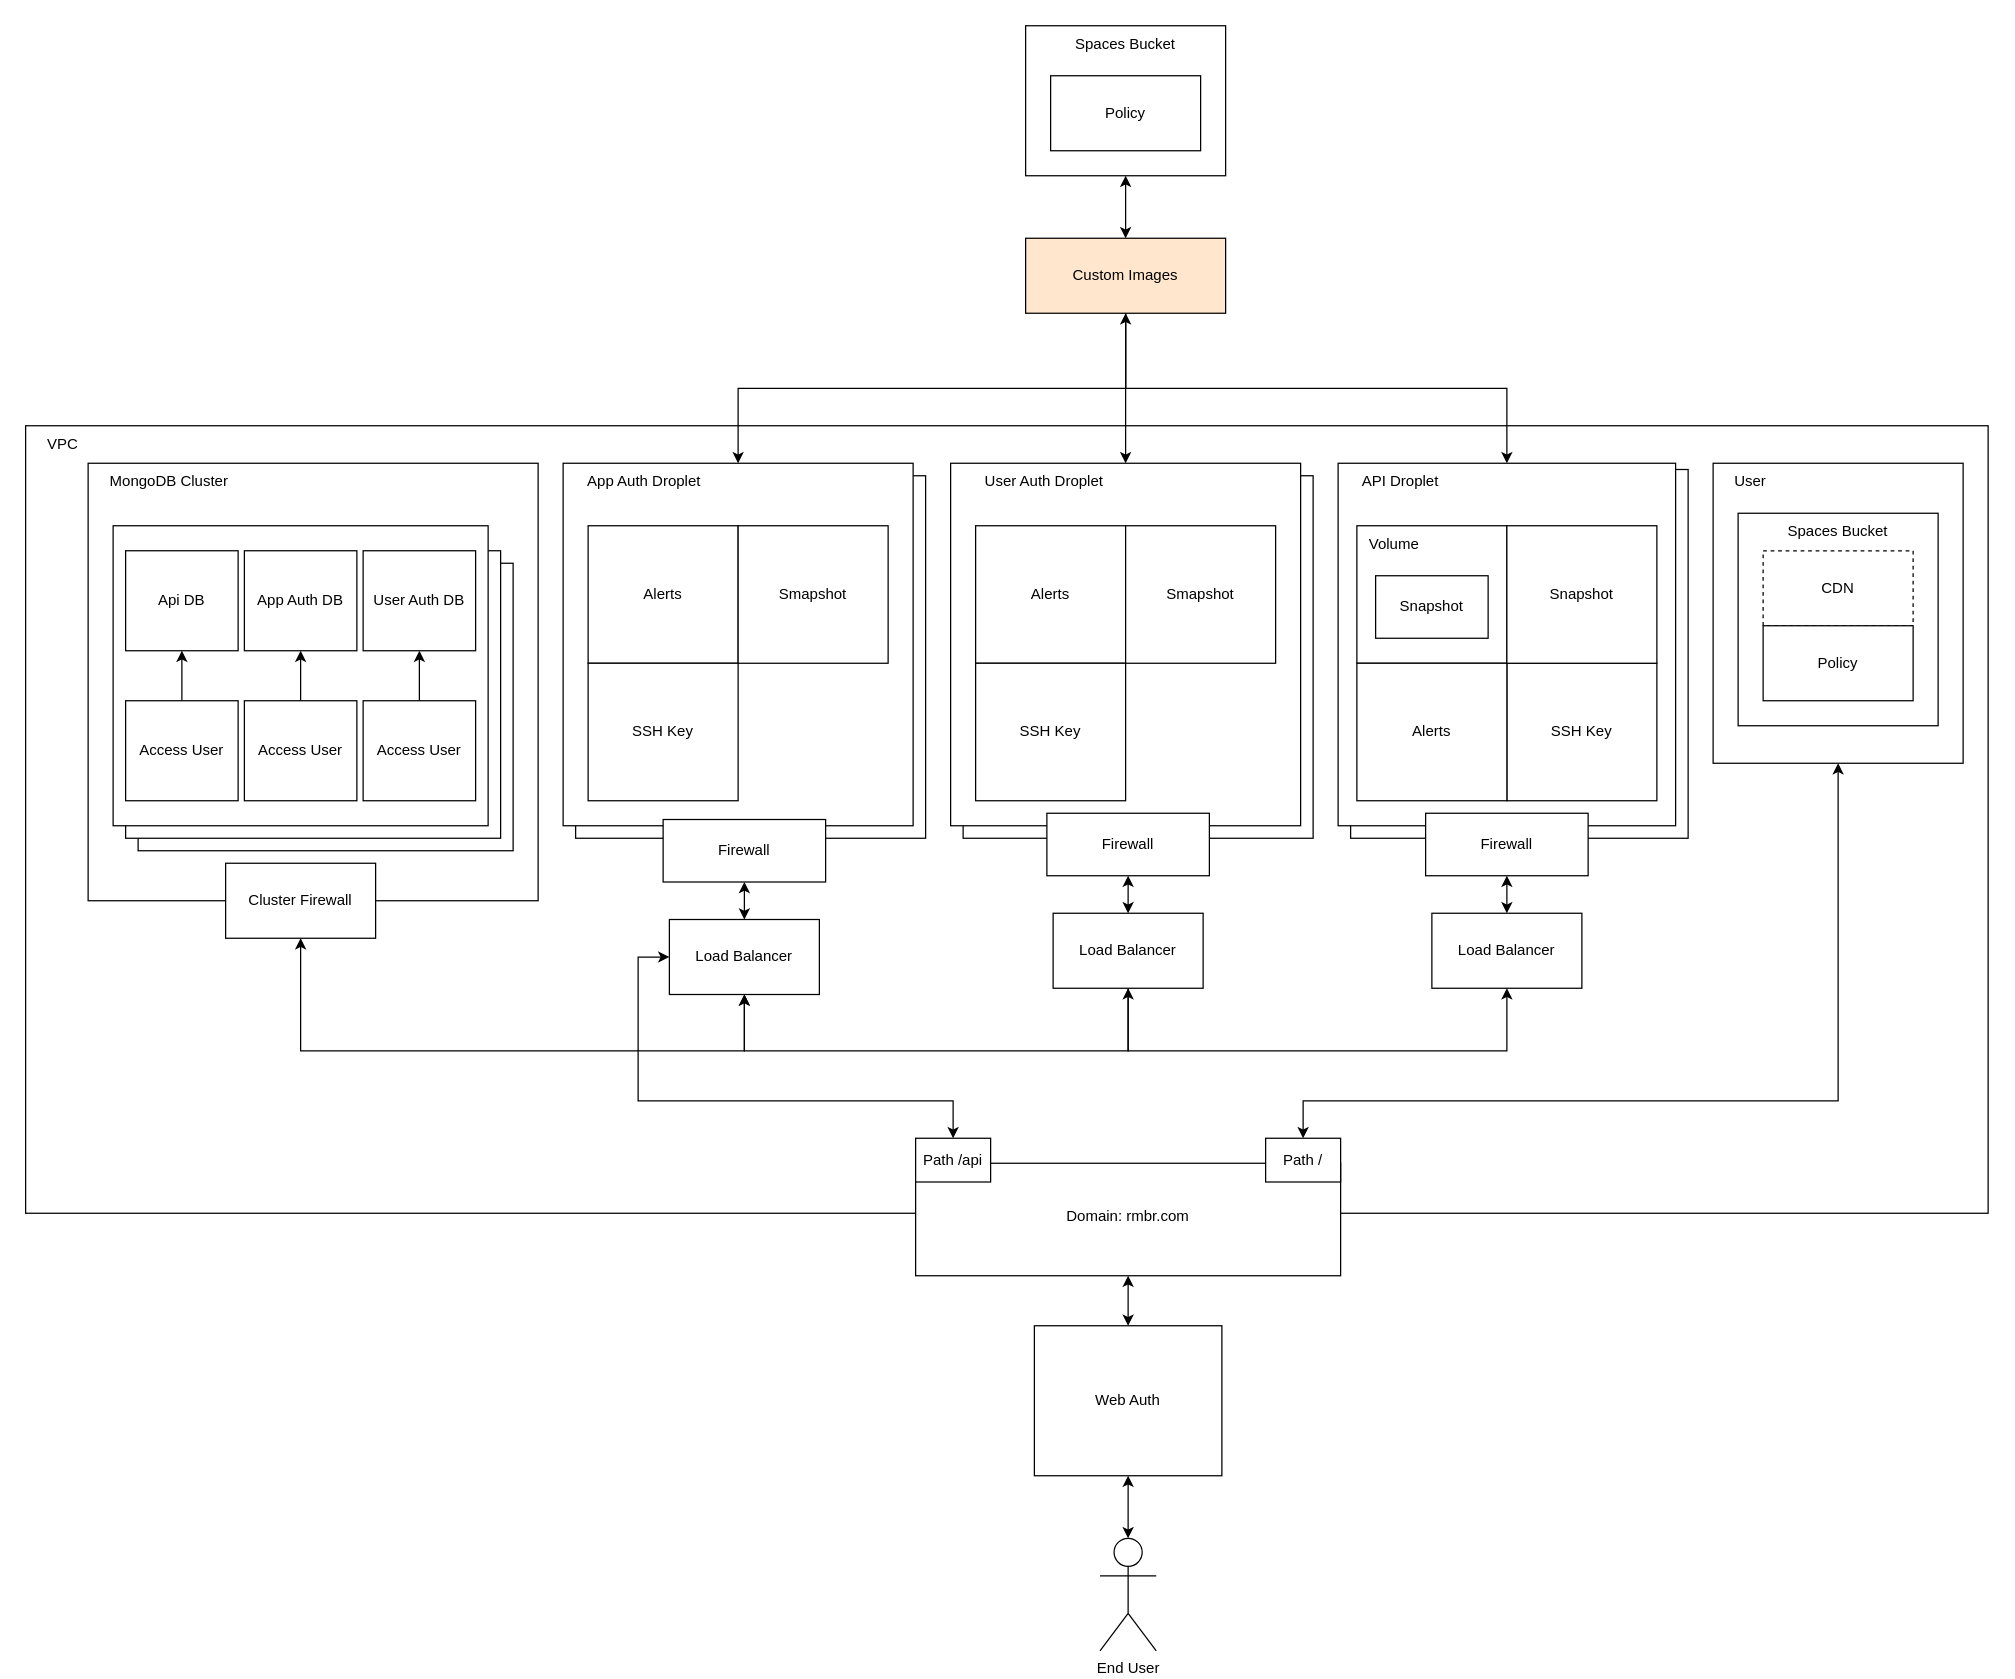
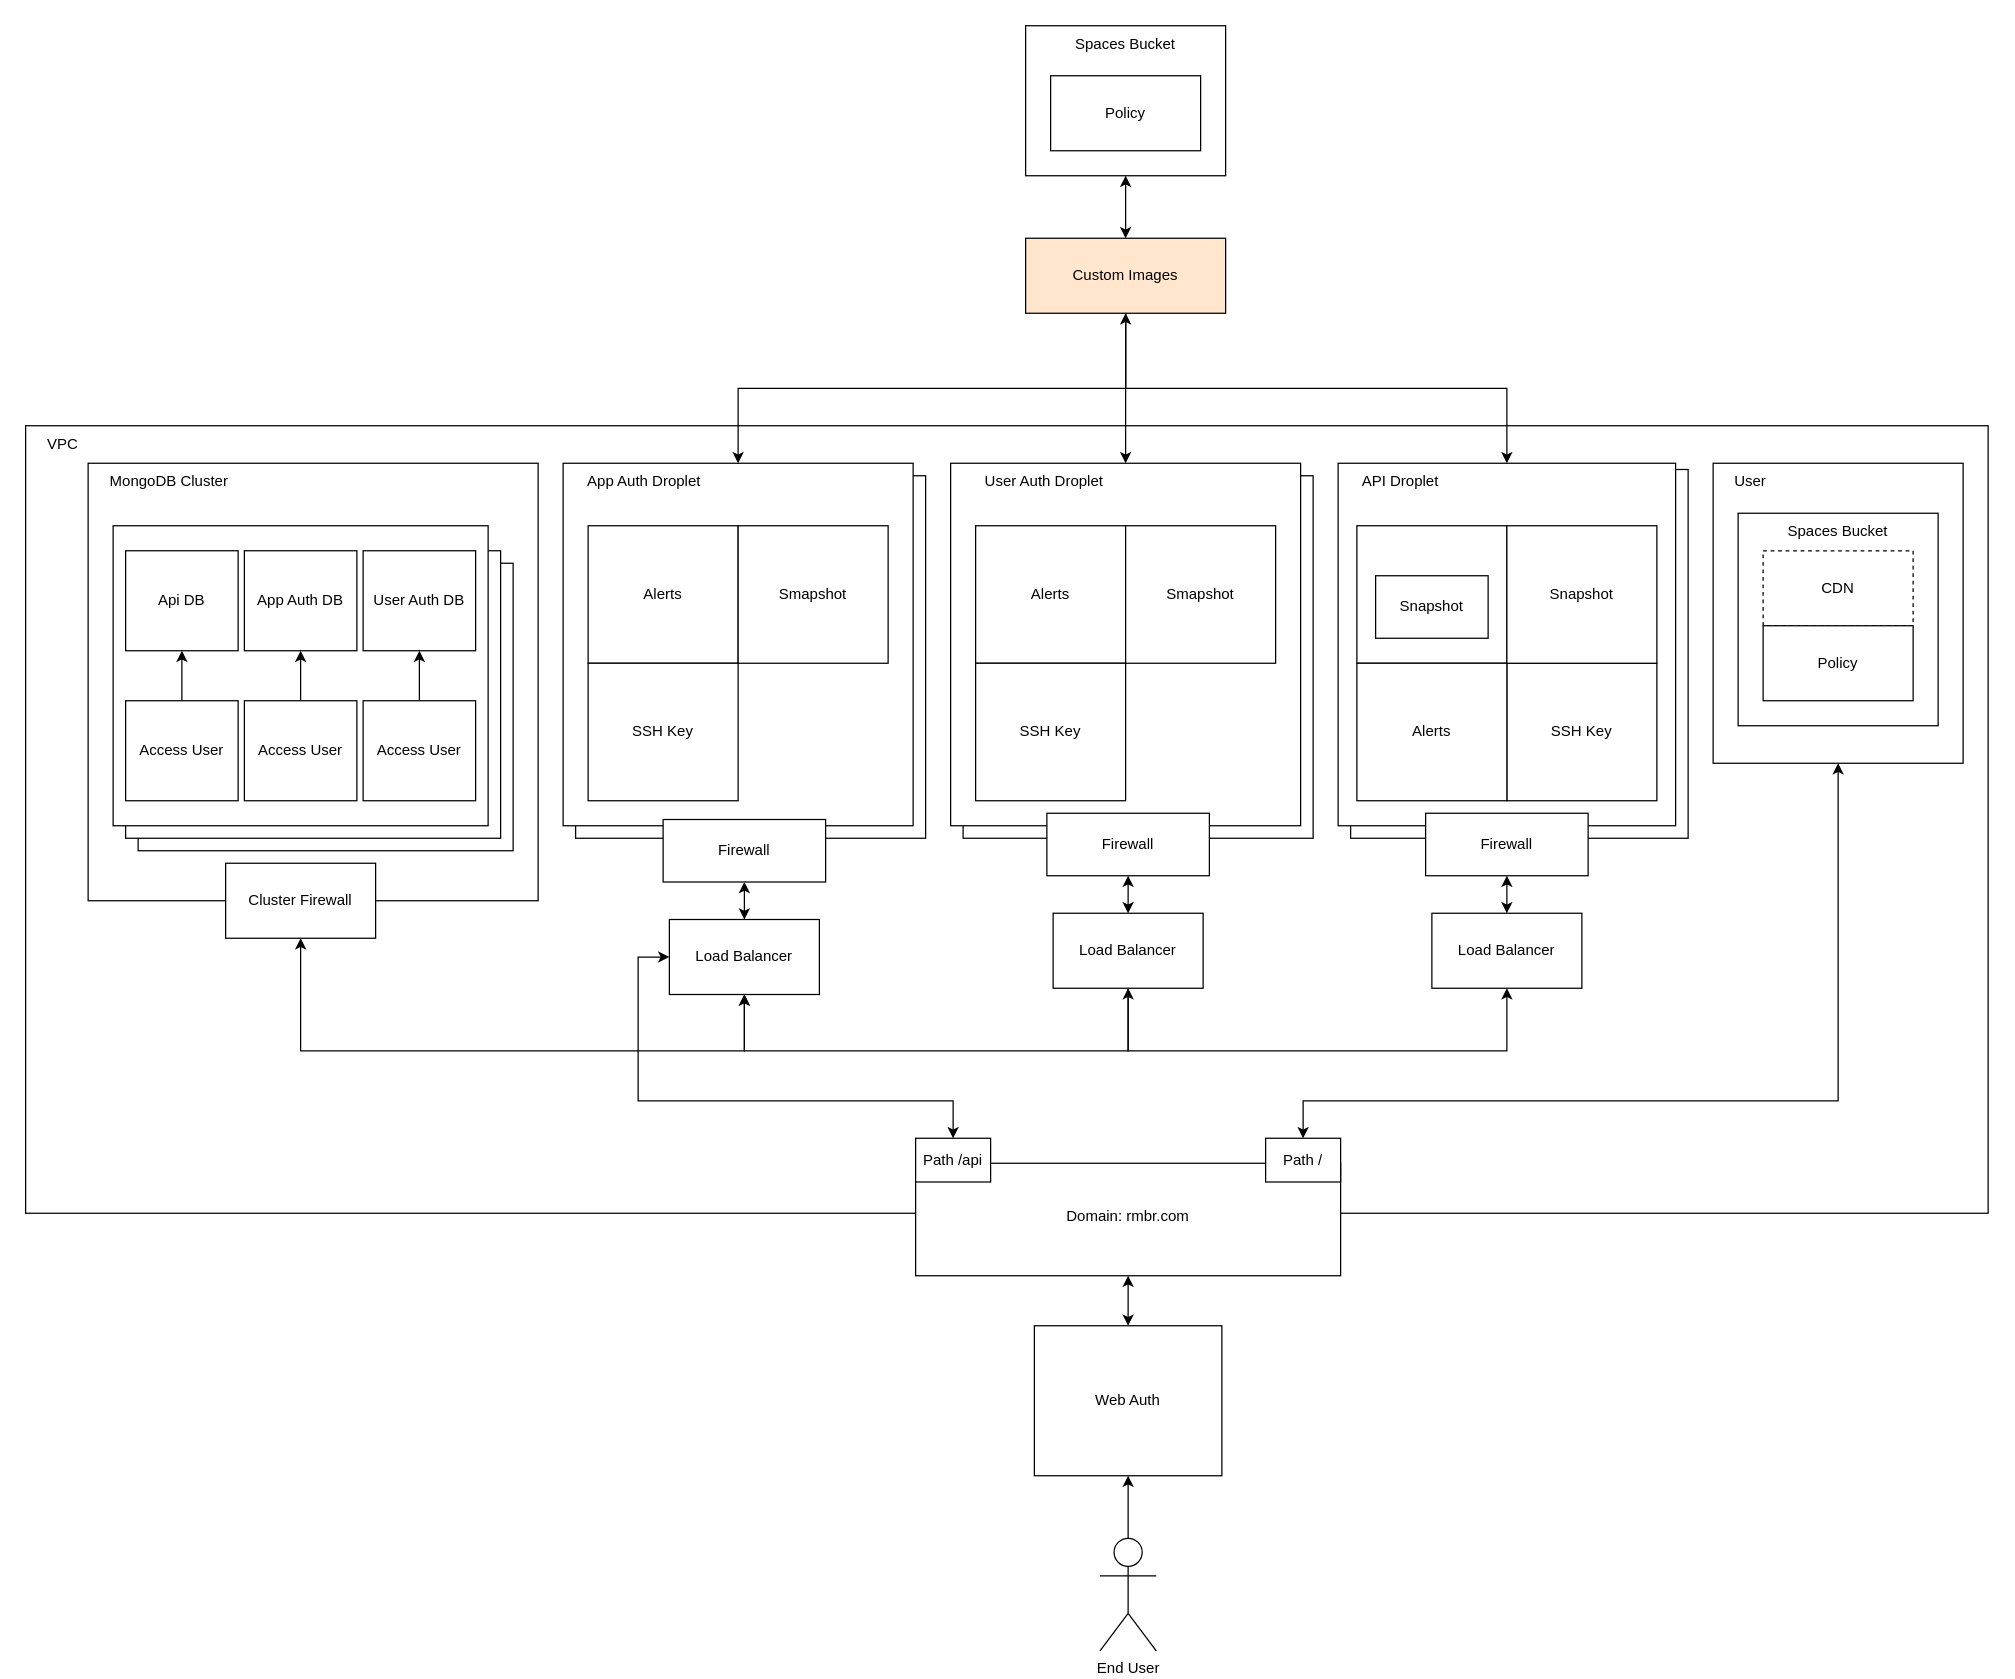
(1394, 544) -> none
(1128, 1528) -> (1128, 1531)
